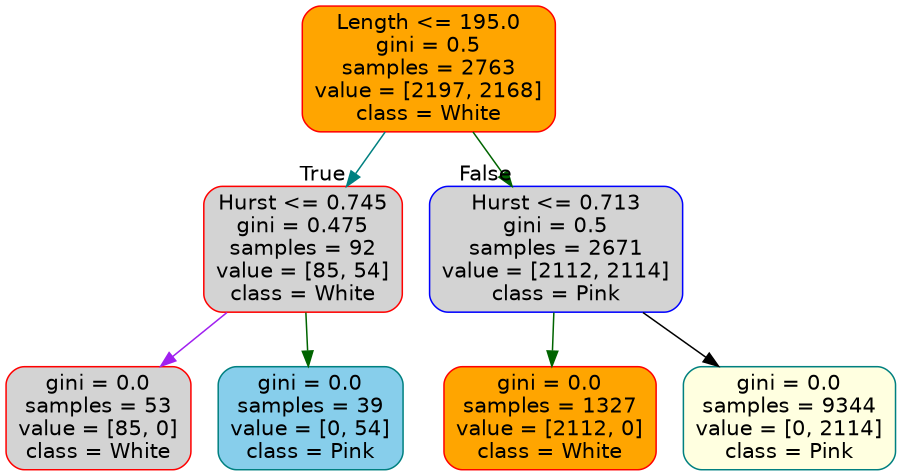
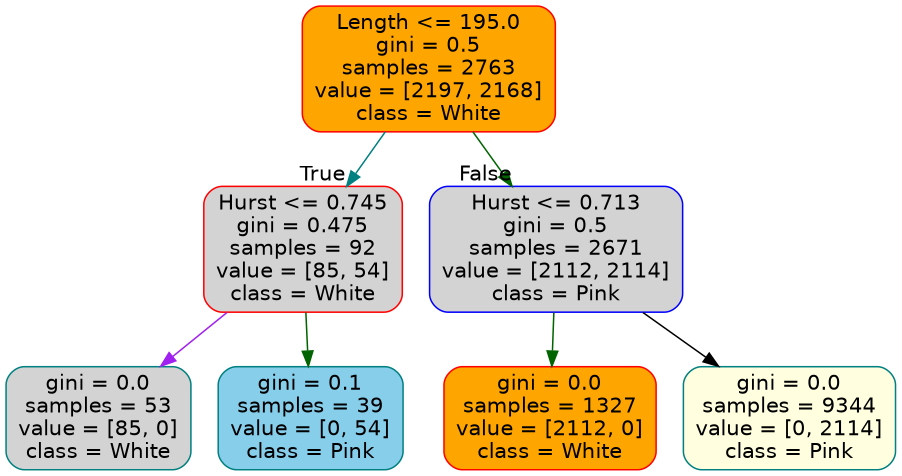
(98, 418) -> (98, 418)
(311, 418) -> (311, 418)
